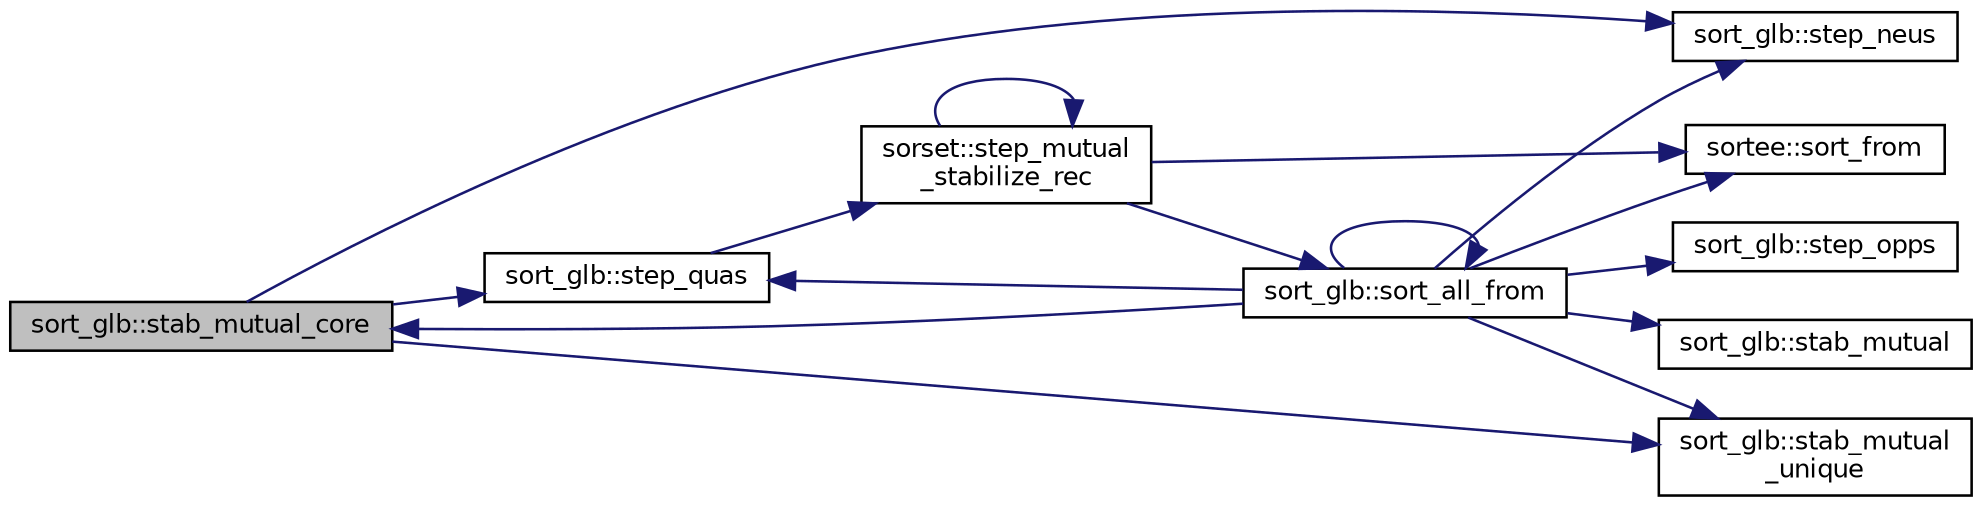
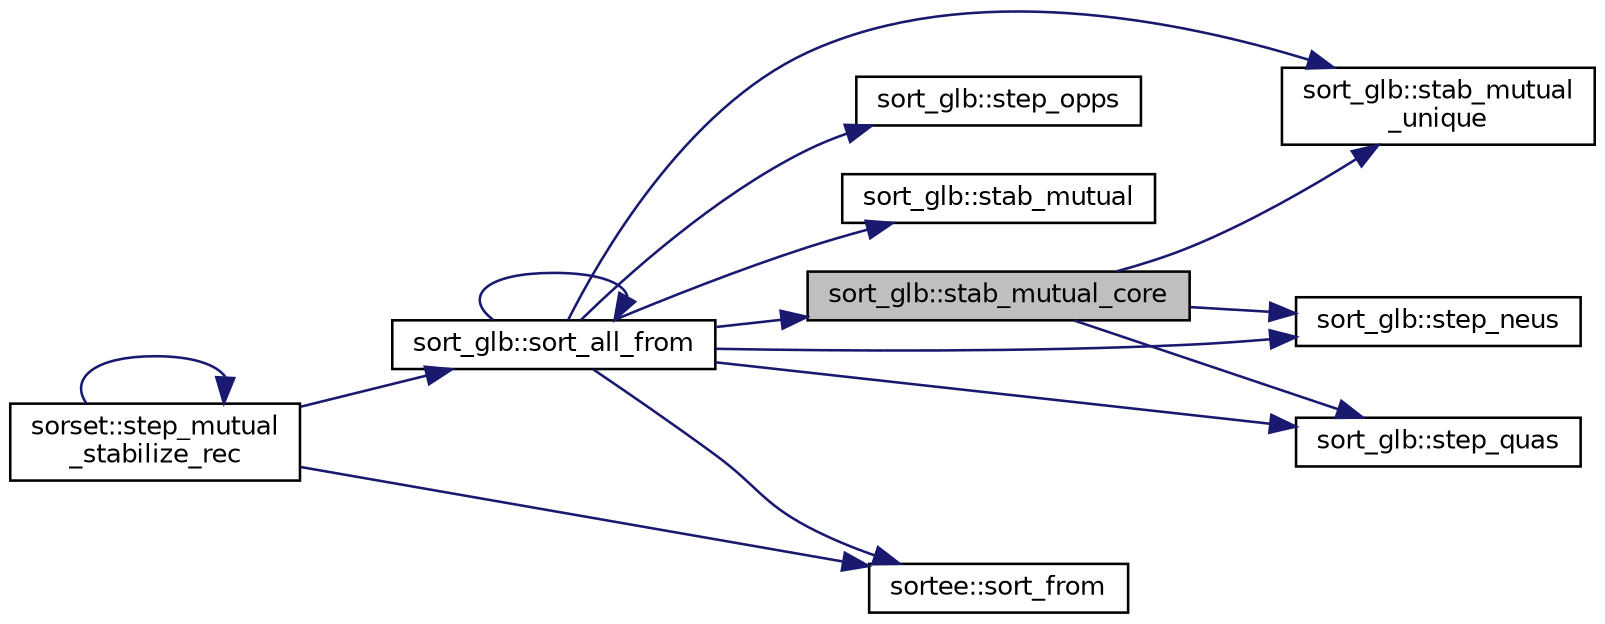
(781, 232) -> none
